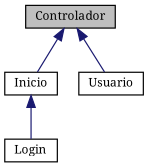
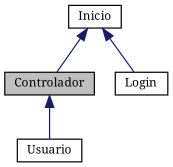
(47, 56) -> (69, 55)
